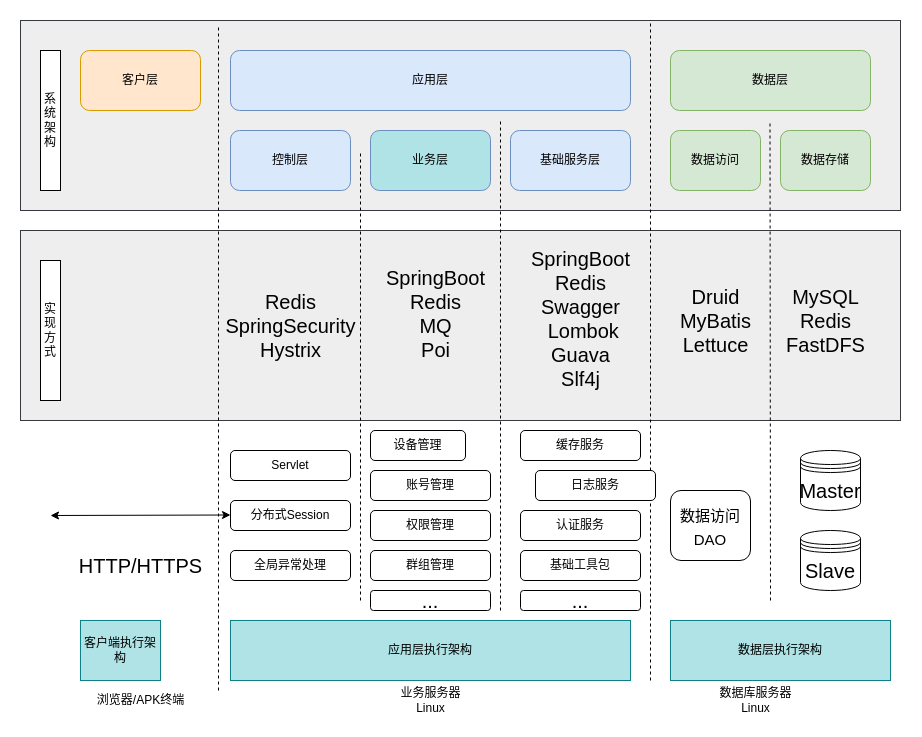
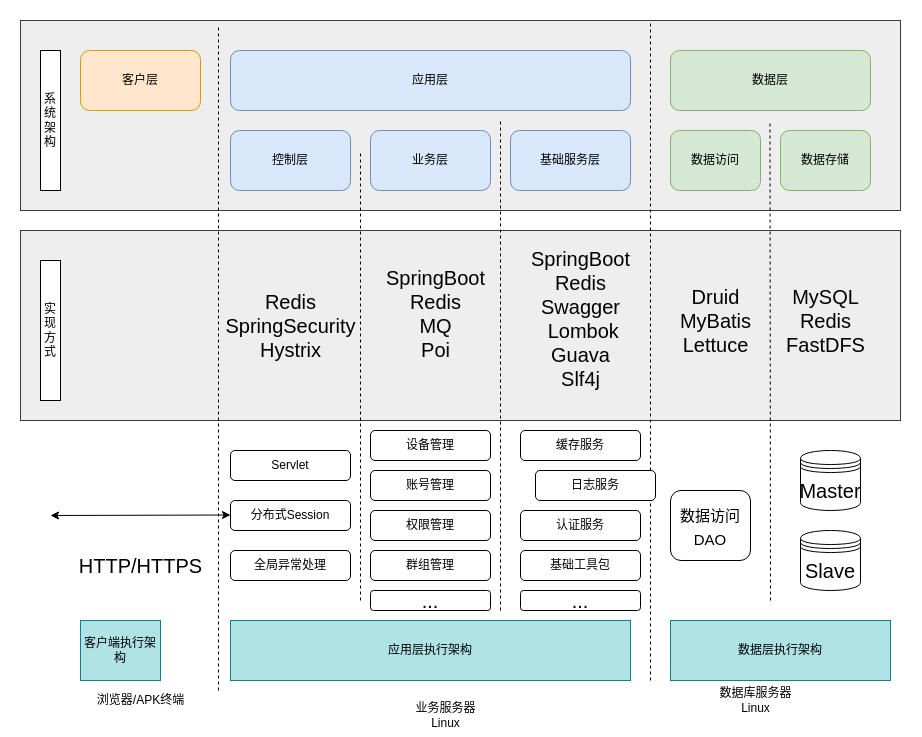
(431, 161) -> (431, 161)
(418, 446) -> (431, 446)
(431, 701) -> (446, 716)
